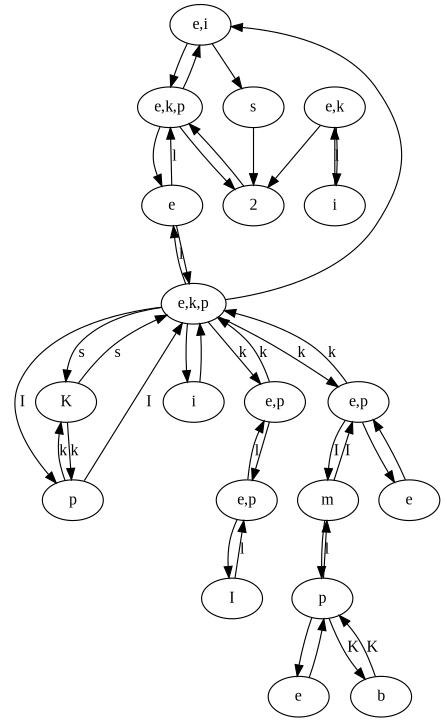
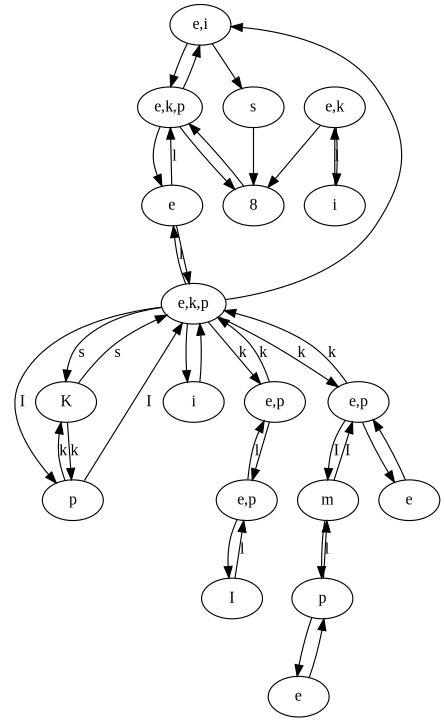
(254, 206) -> (254, 206)
(381, 697) -> none
